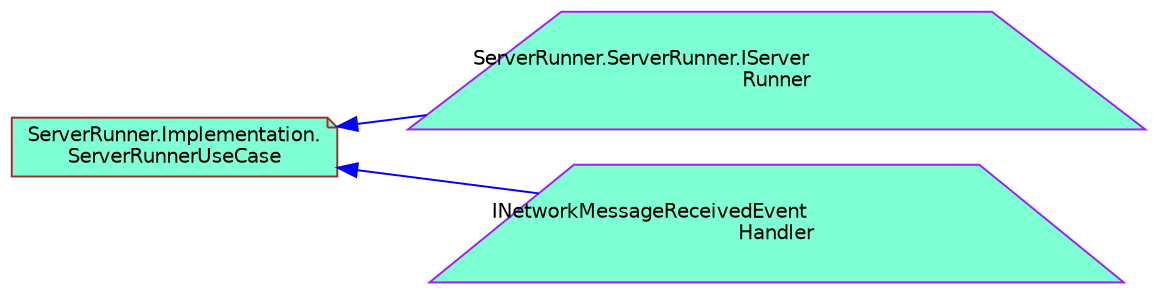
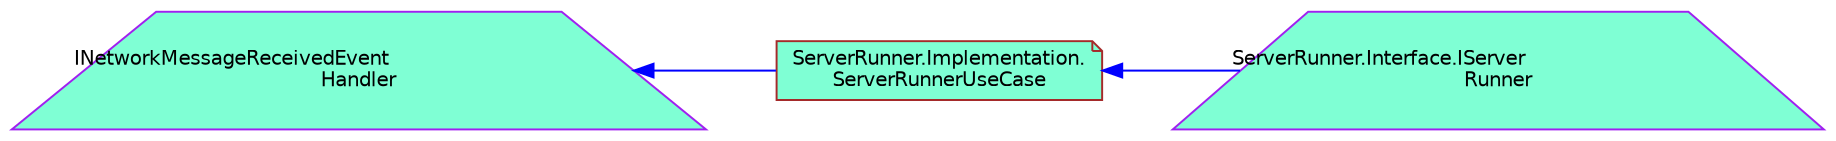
(777, 71) -> (1498, 71)
(448, 182) -> (715, 71)
